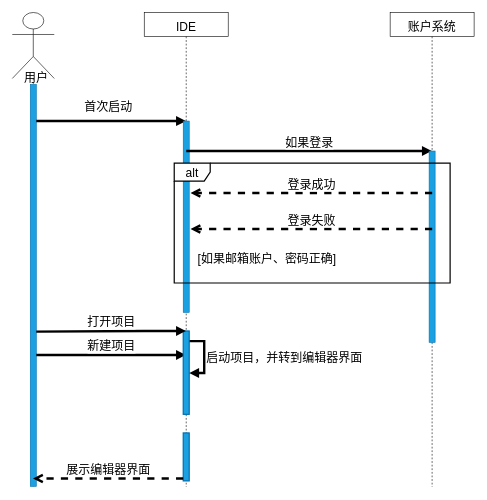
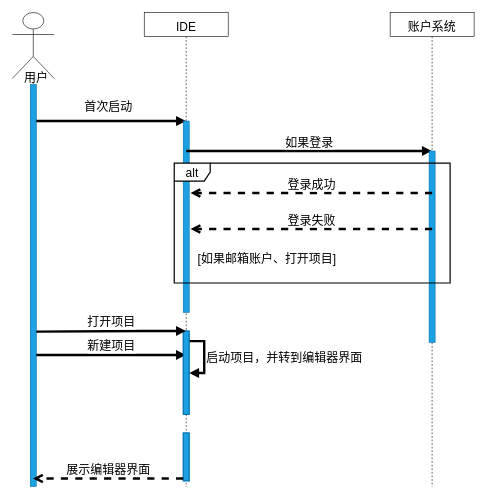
(267, 258) -> (267, 258)
